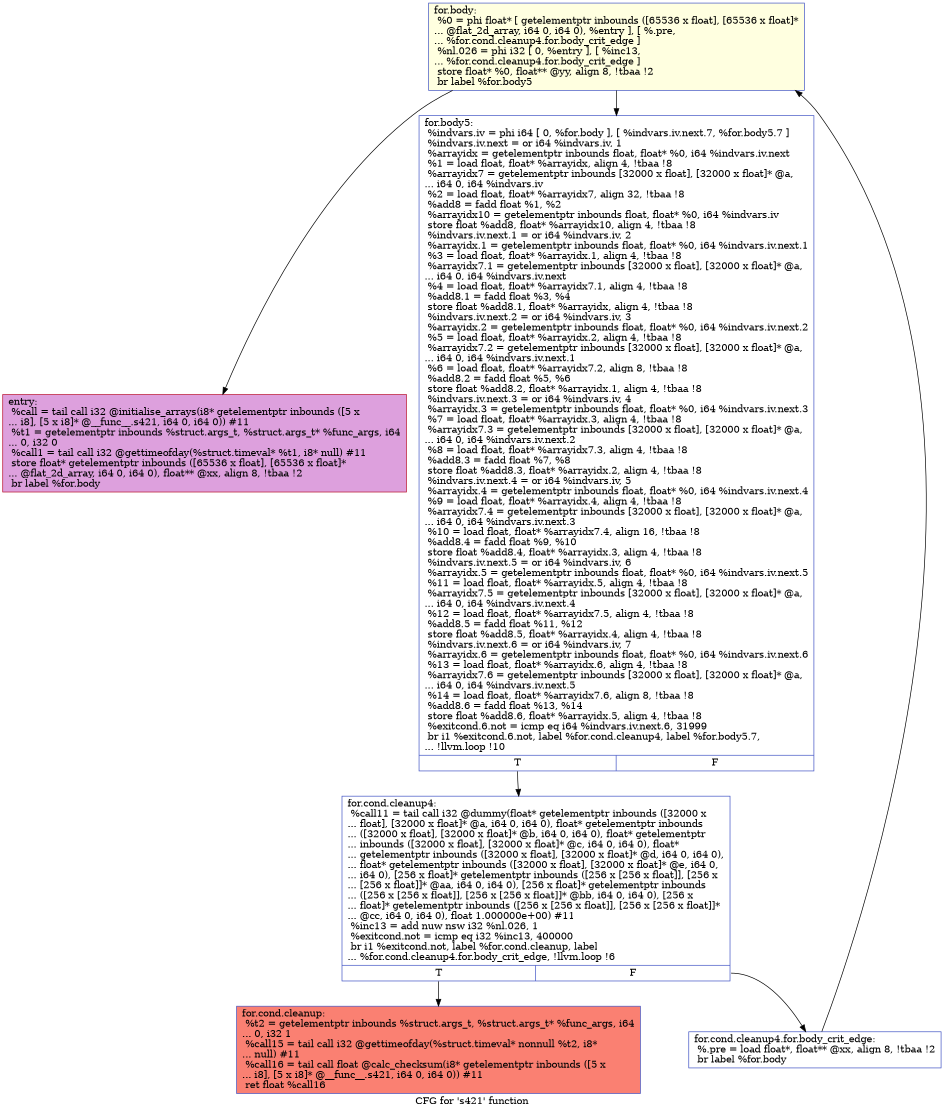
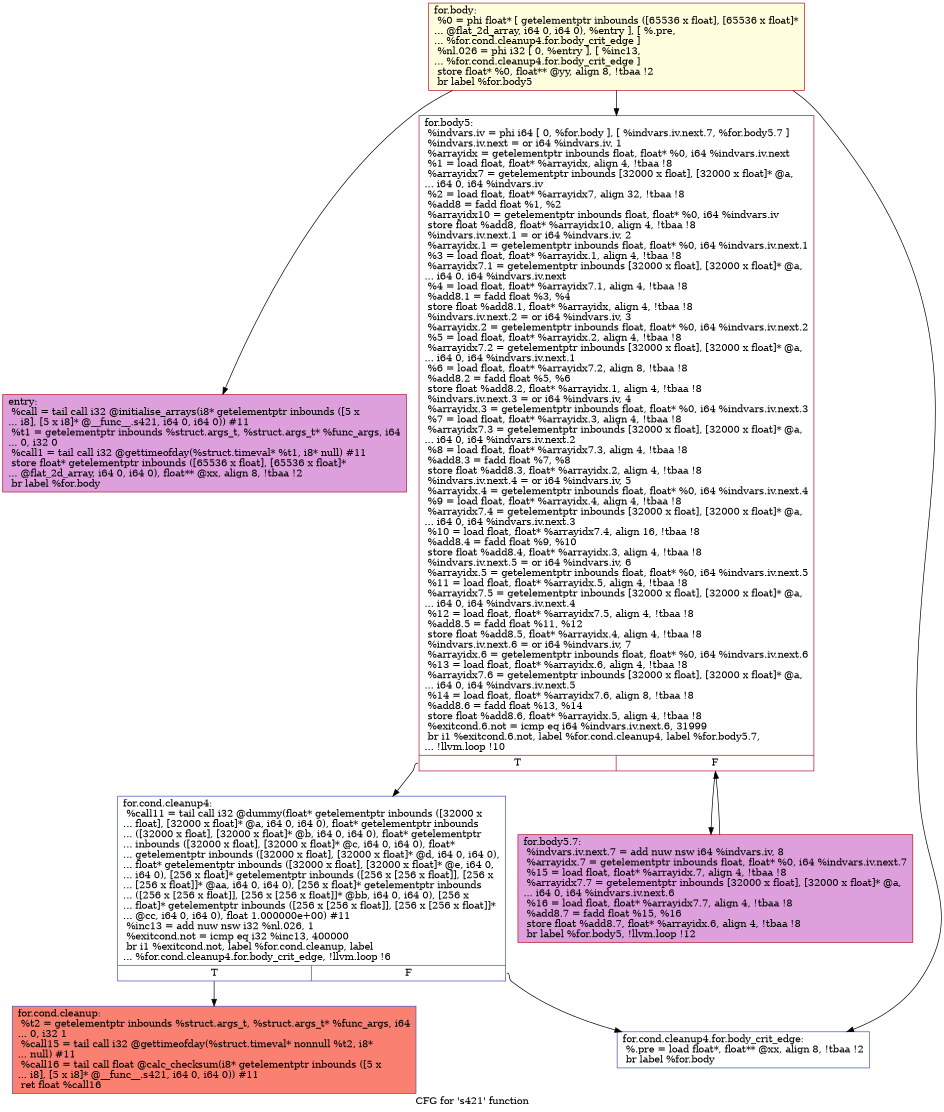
(616, 47) -> (616, 47)
(616, 443) -> (616, 443)
(923, 556) -> (925, 560)
none -> (715, 889)
